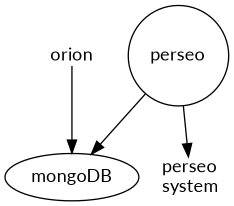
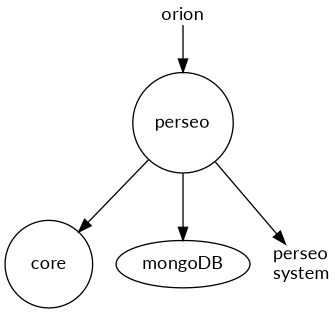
(72, 103) -> (183, 42)
none -> (49, 264)
